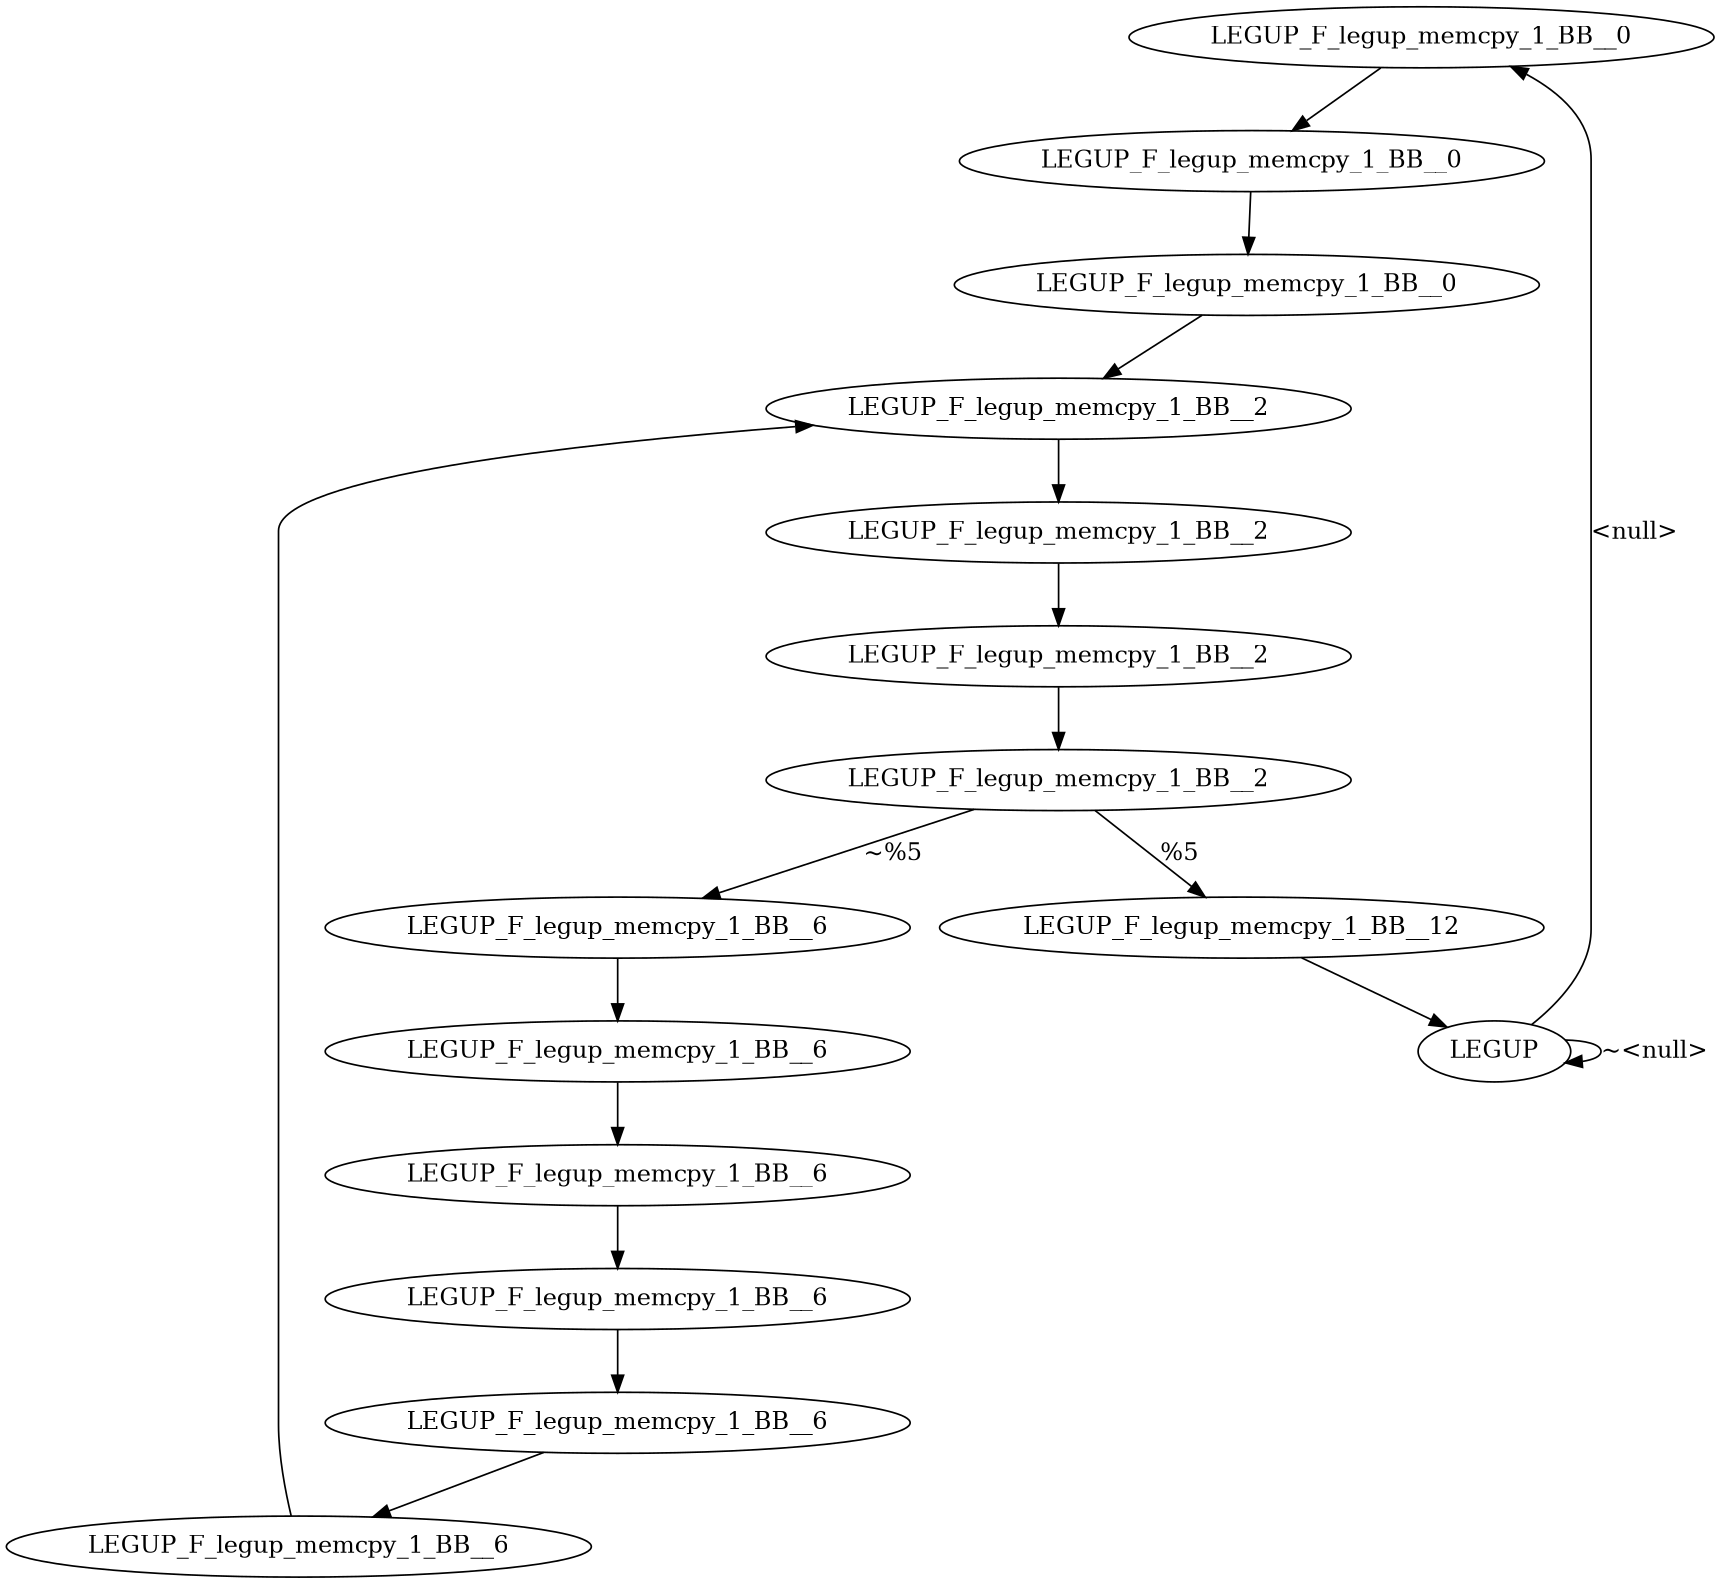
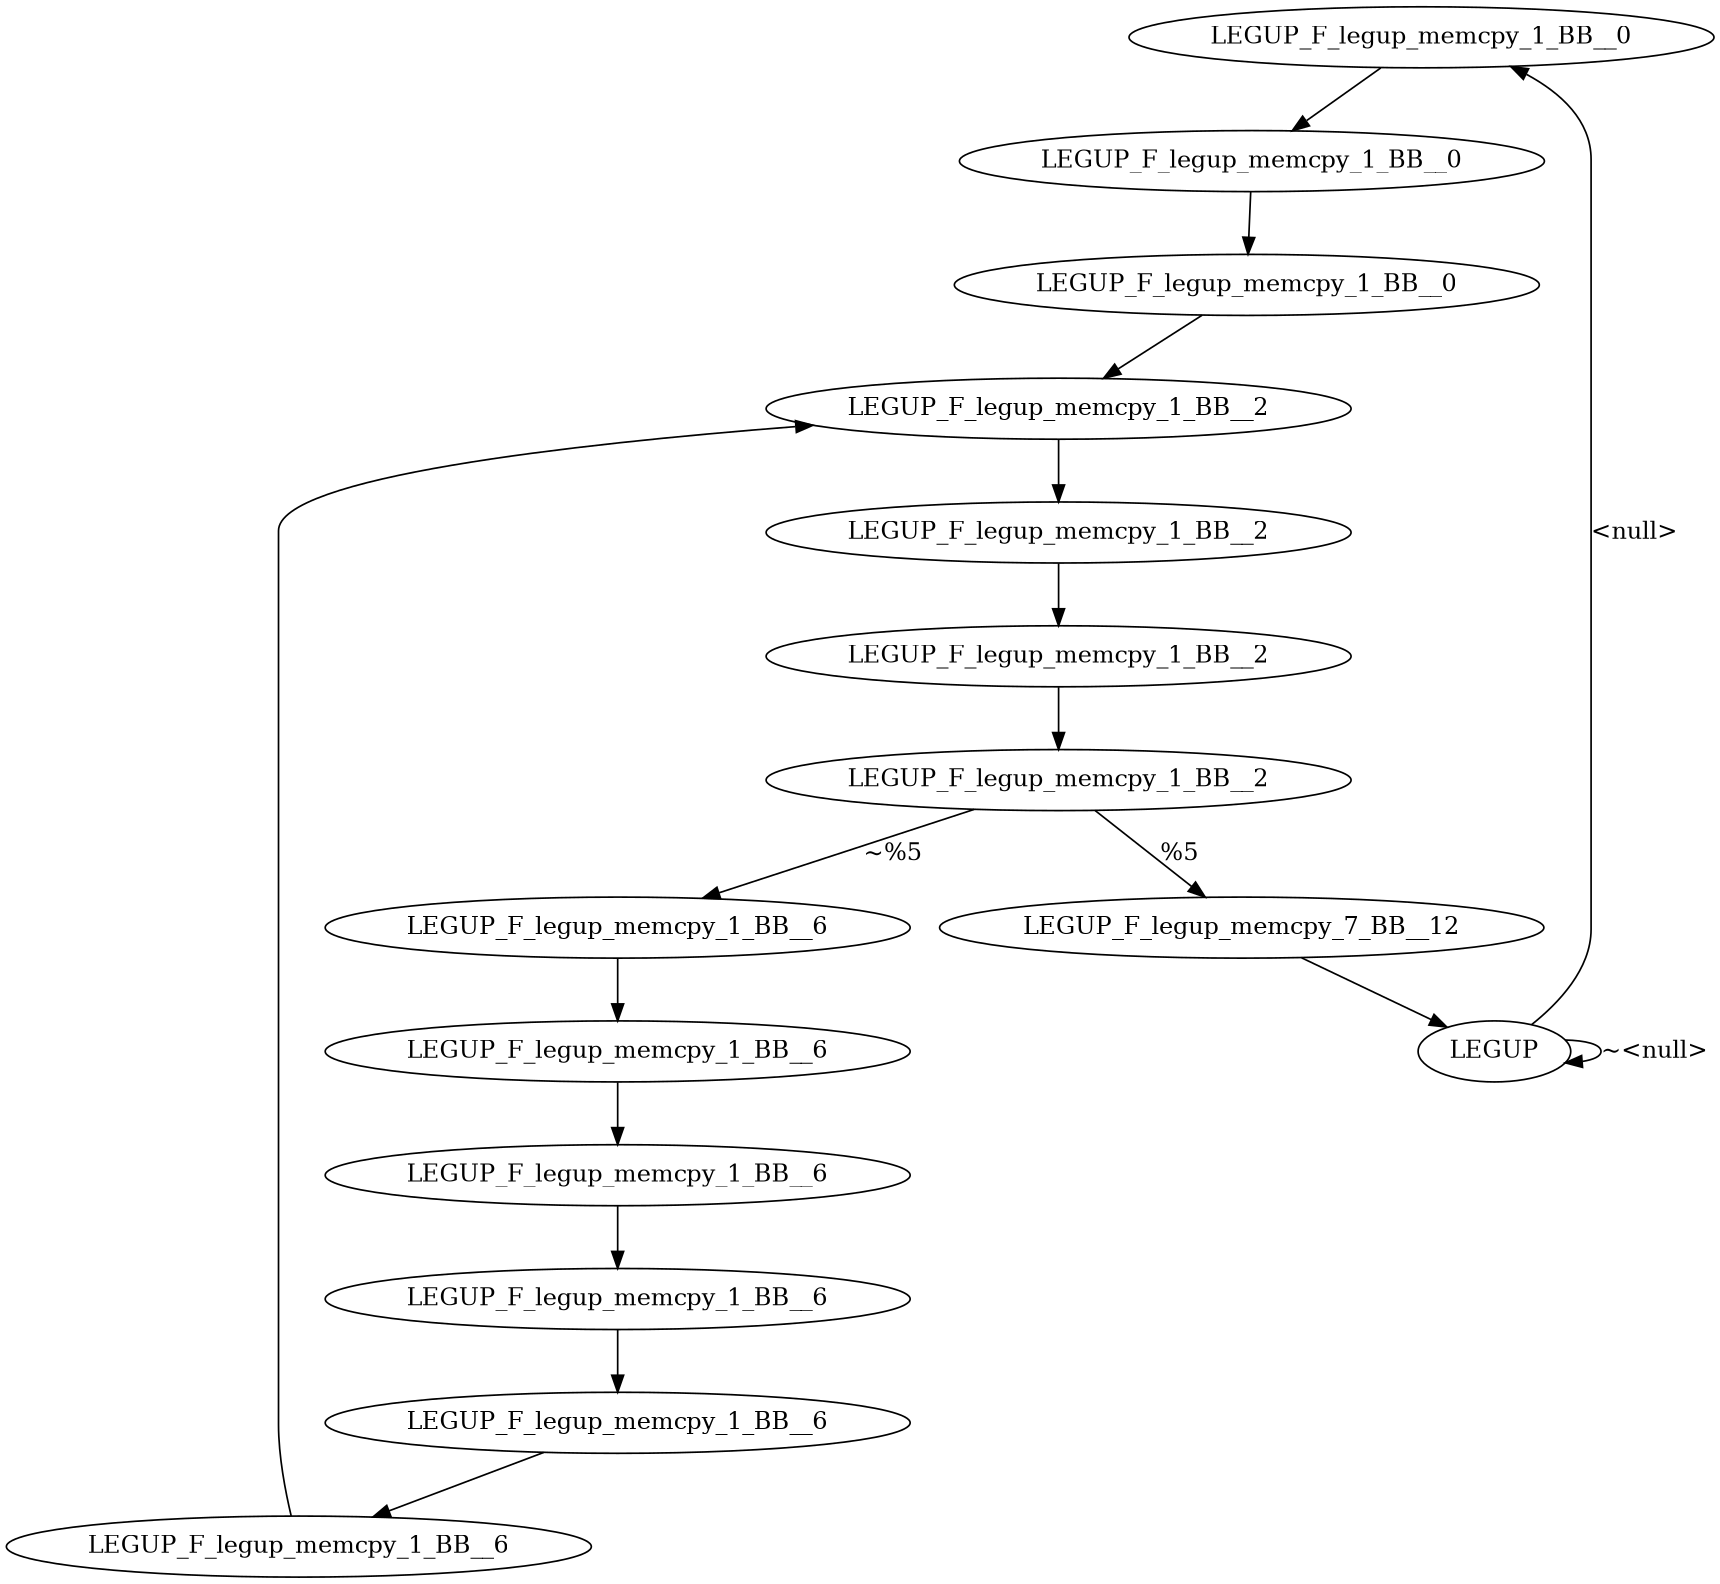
(1242, 928) -> (1242, 928)
